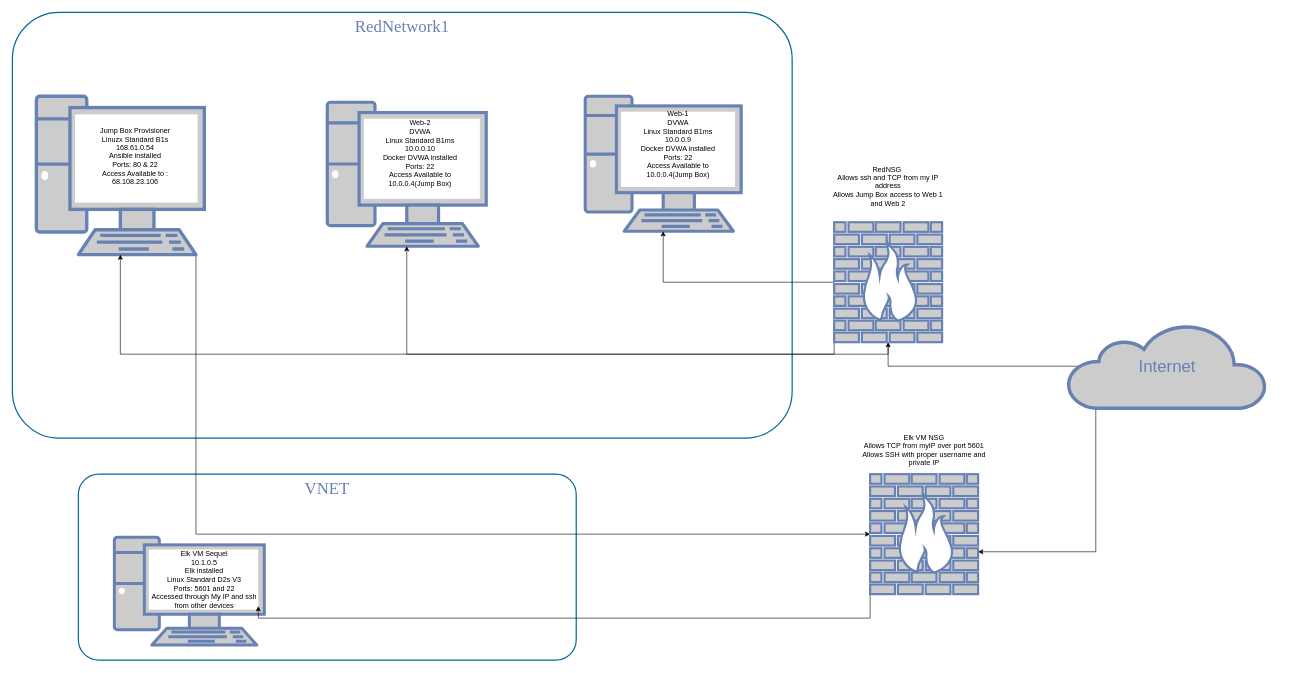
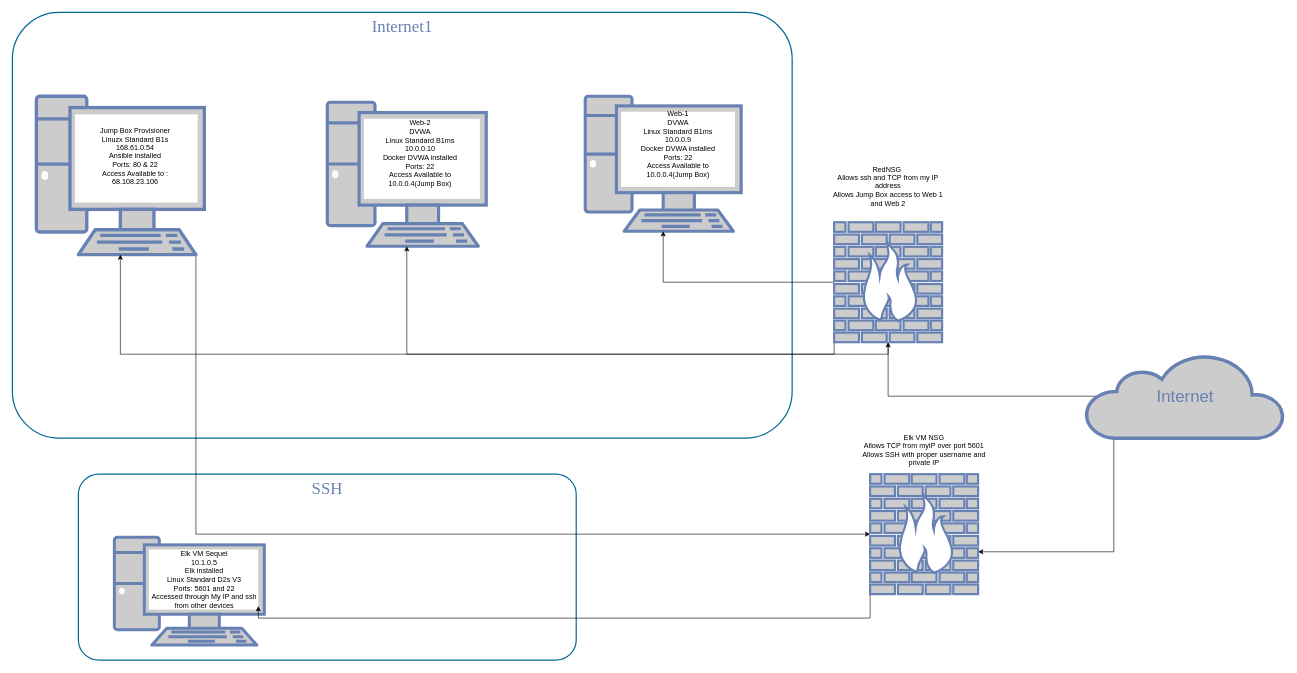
(402, 27) -> (402, 27)
(1167, 366) -> (1185, 396)
(327, 489) -> (327, 489)
